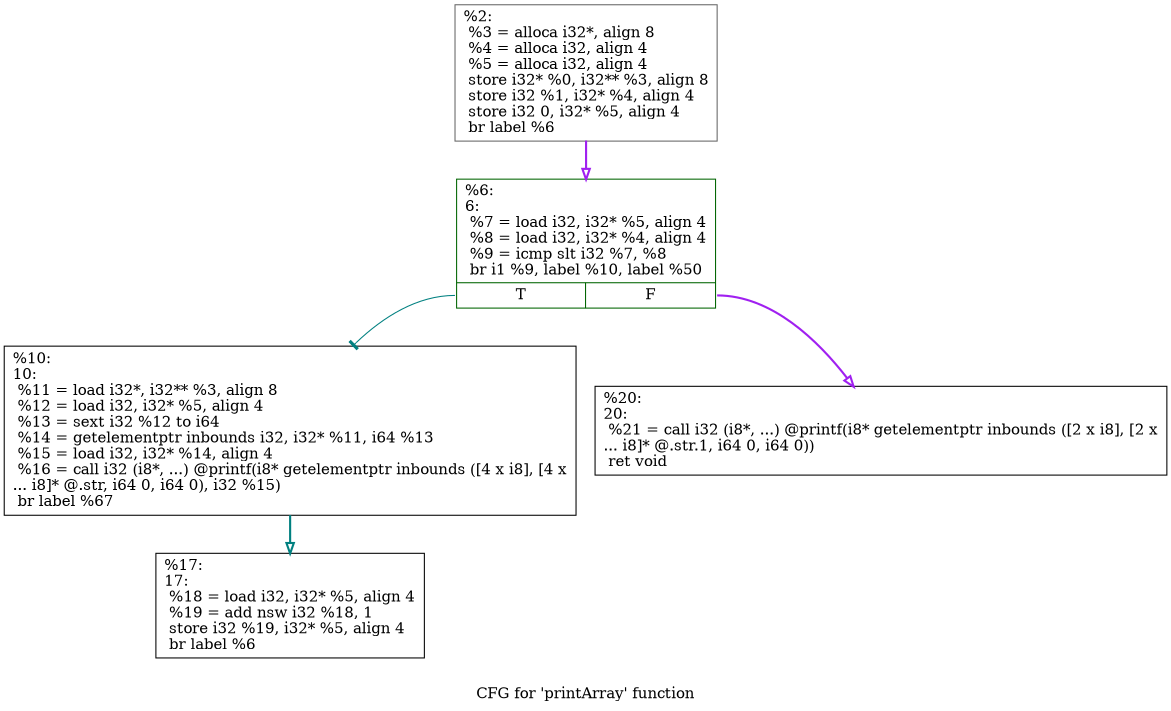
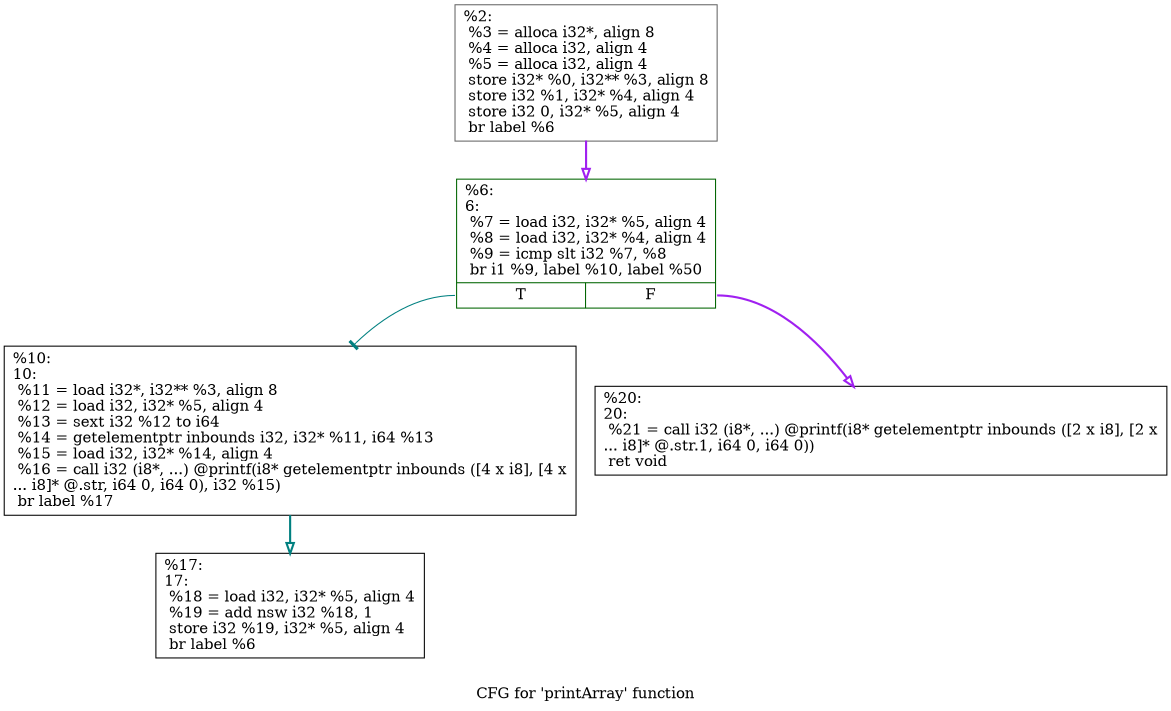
(63, 502) -> (63, 502)
